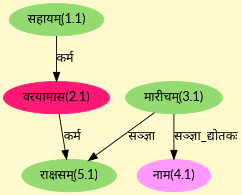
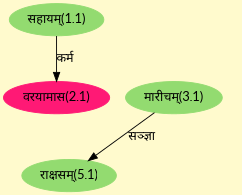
(62, 132) -> none
(174, 176) -> none
